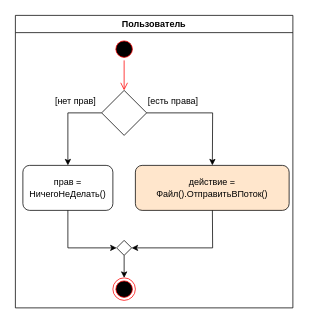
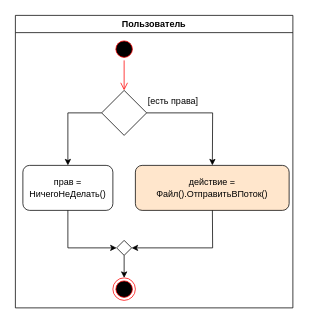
(75, 102) -> none
